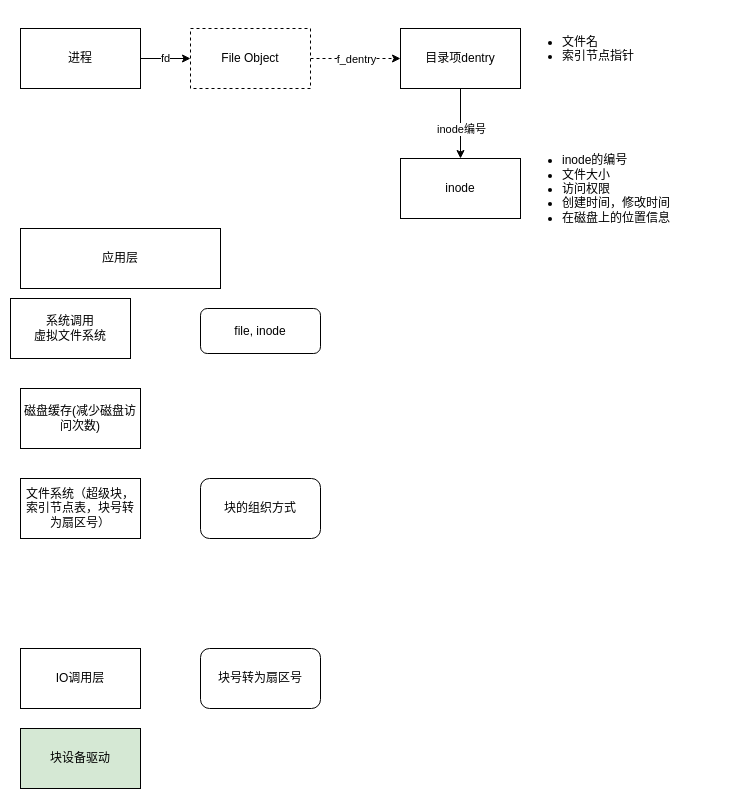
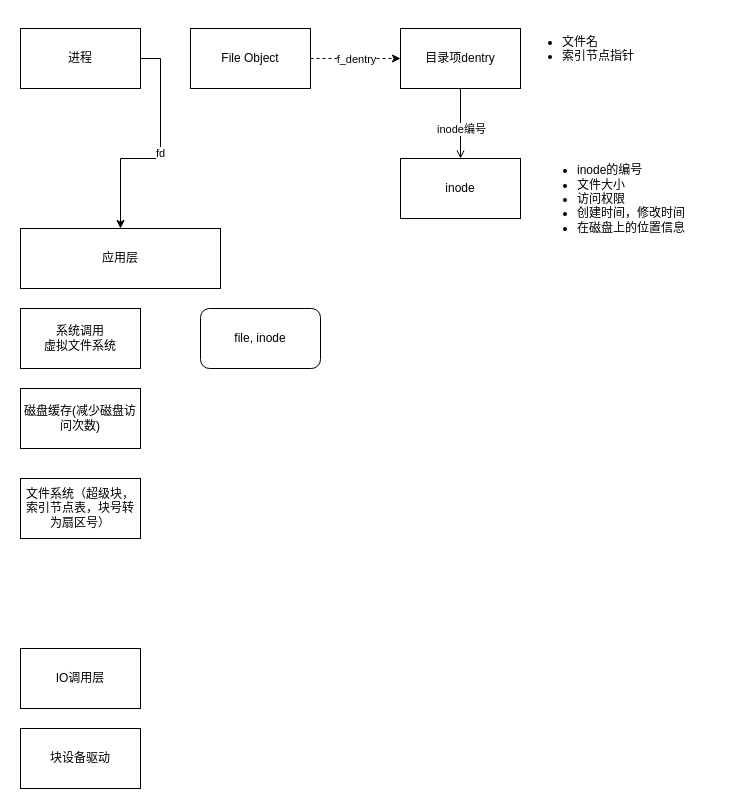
(171, 59) -> (161, 159)
(251, 59) -> (251, 59)
(461, 150) -> (461, 152)
(621, 204) -> (636, 214)
(71, 329) -> (81, 339)
(261, 331) -> (261, 339)
(261, 509) -> none
(261, 679) -> none
(81, 759) -> (81, 759)
